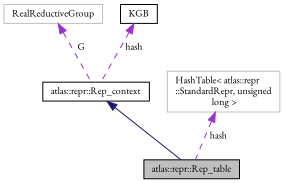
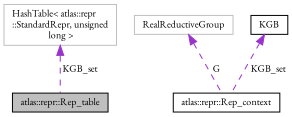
(133, 47) -> (267, 69)
(148, 134) -> none
(218, 136) -> (79, 69)
